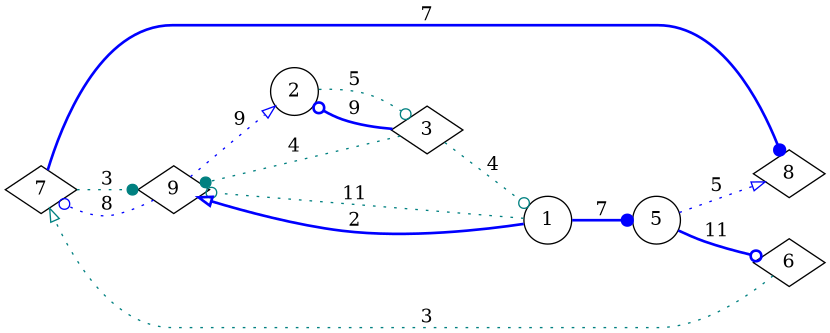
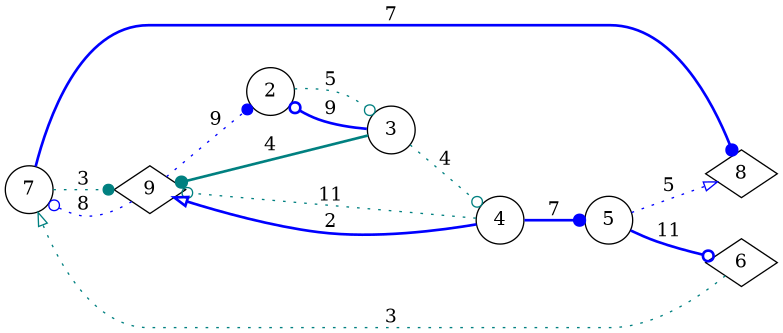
(427, 130) -> (391, 130)
(227, 146) -> (205, 145)
(306, 159) -> (277, 158)
(41, 190) -> (29, 190)
(548, 220) -> (500, 220)
